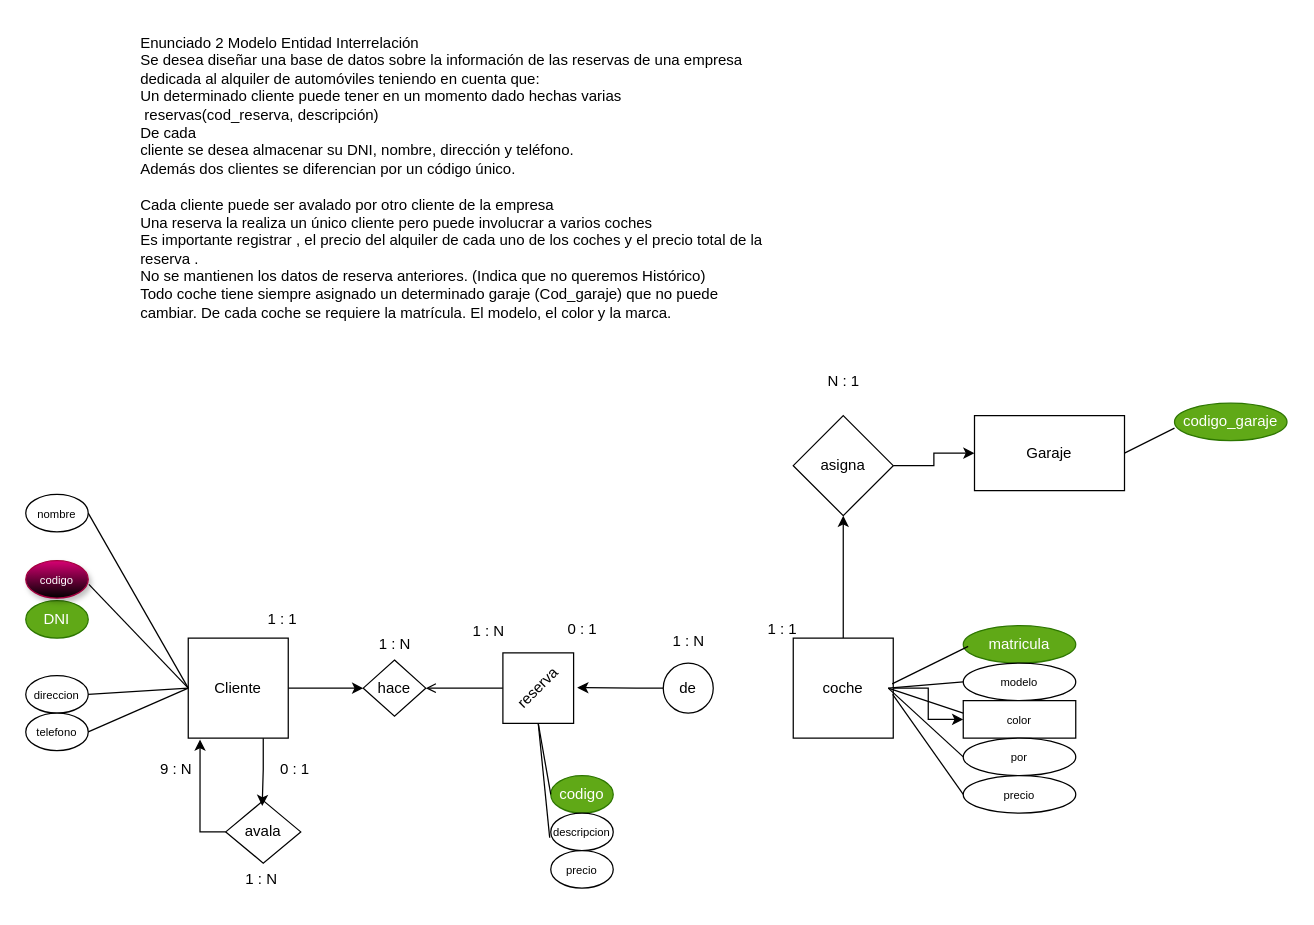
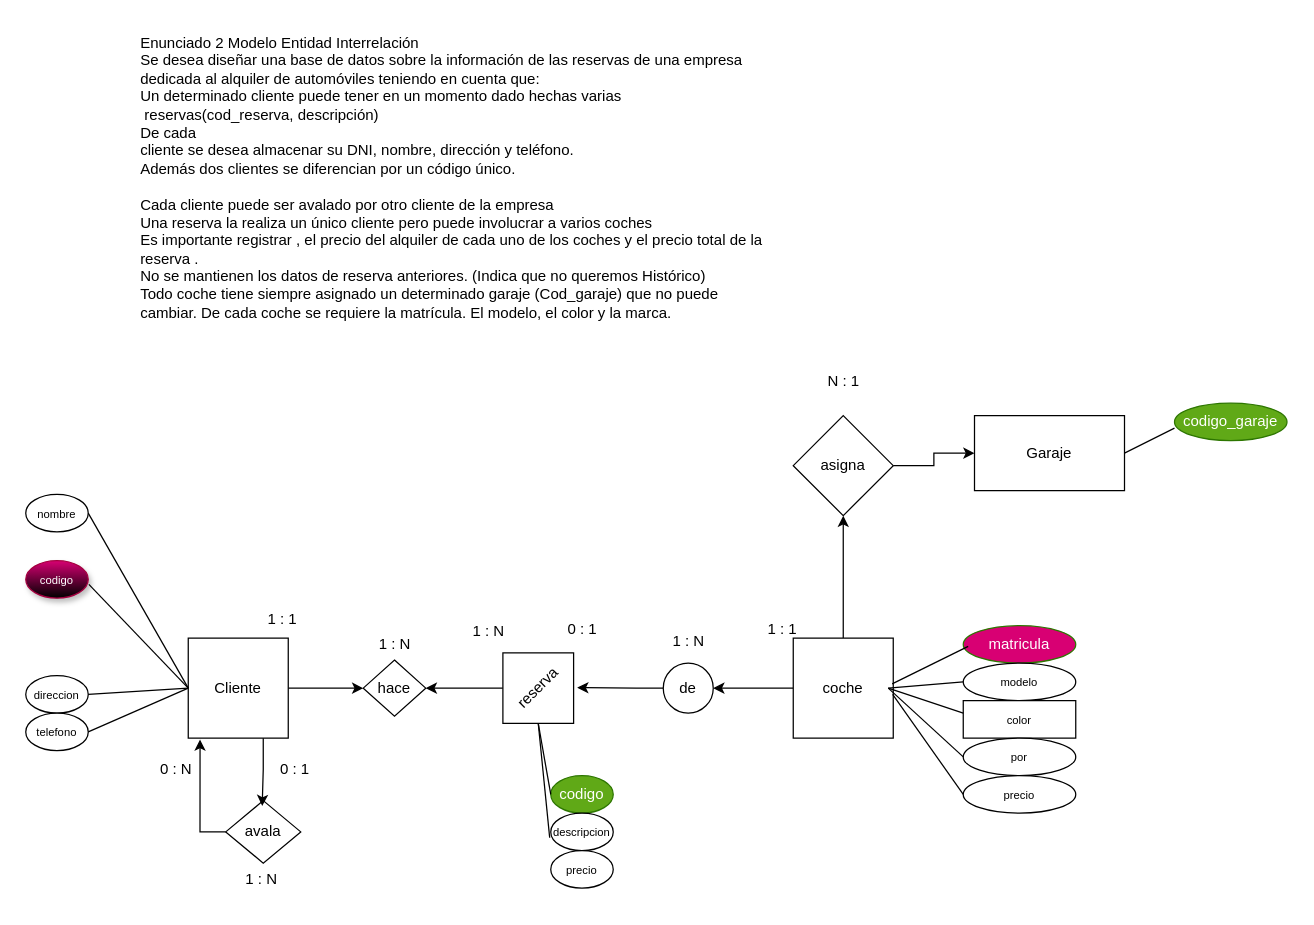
(57, 619) -> none
(1019, 644) -> (1019, 644)
(433, 688) -> (436, 688)
(928, 708) -> (757, 688)
(176, 769) -> (176, 769)
